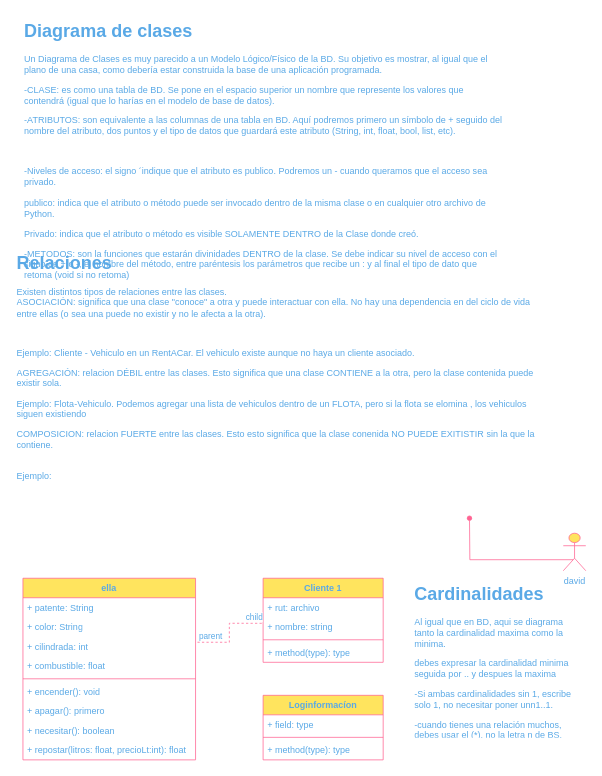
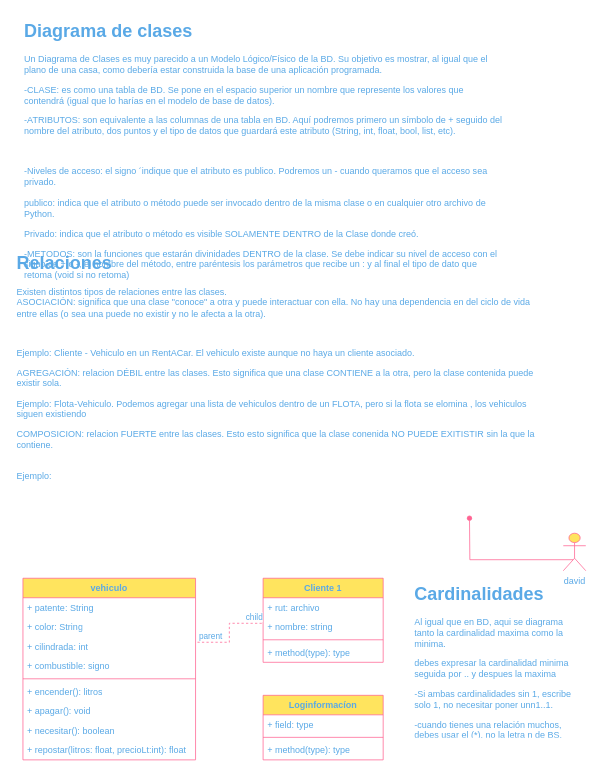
(109, 589) -> (109, 589)
(71, 667) -> (71, 667)
(68, 692) -> (72, 692)
(71, 712) -> (63, 712)
